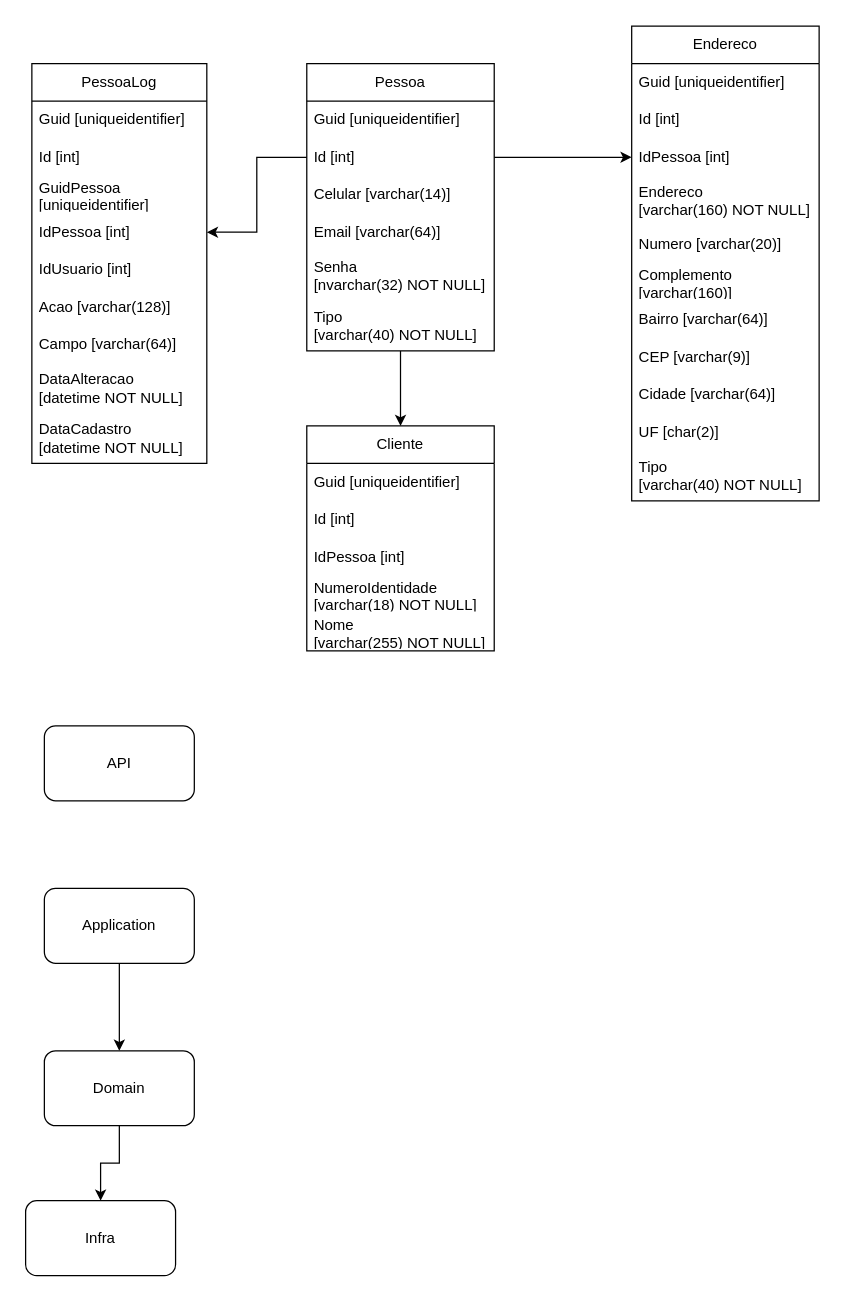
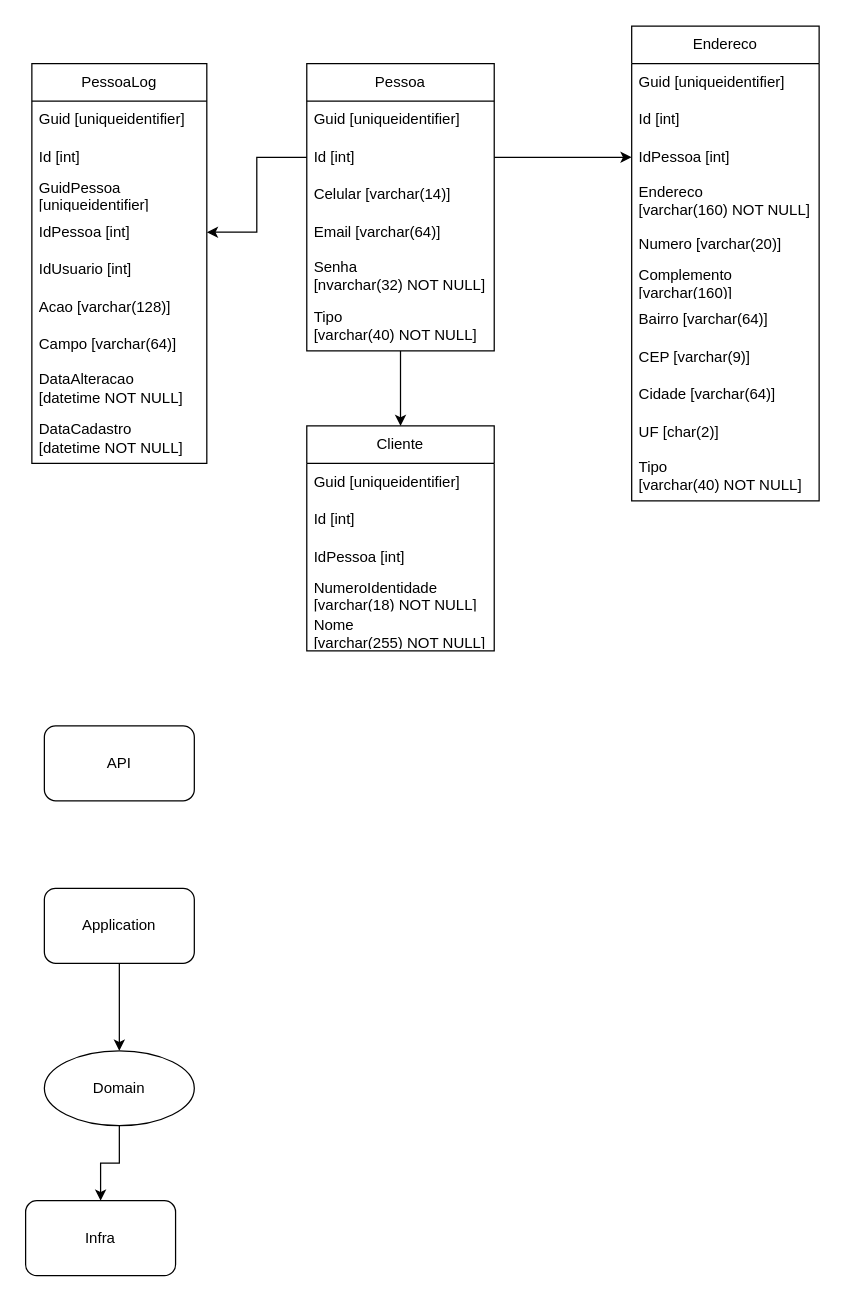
(119, 1088) -> (119, 1088)
